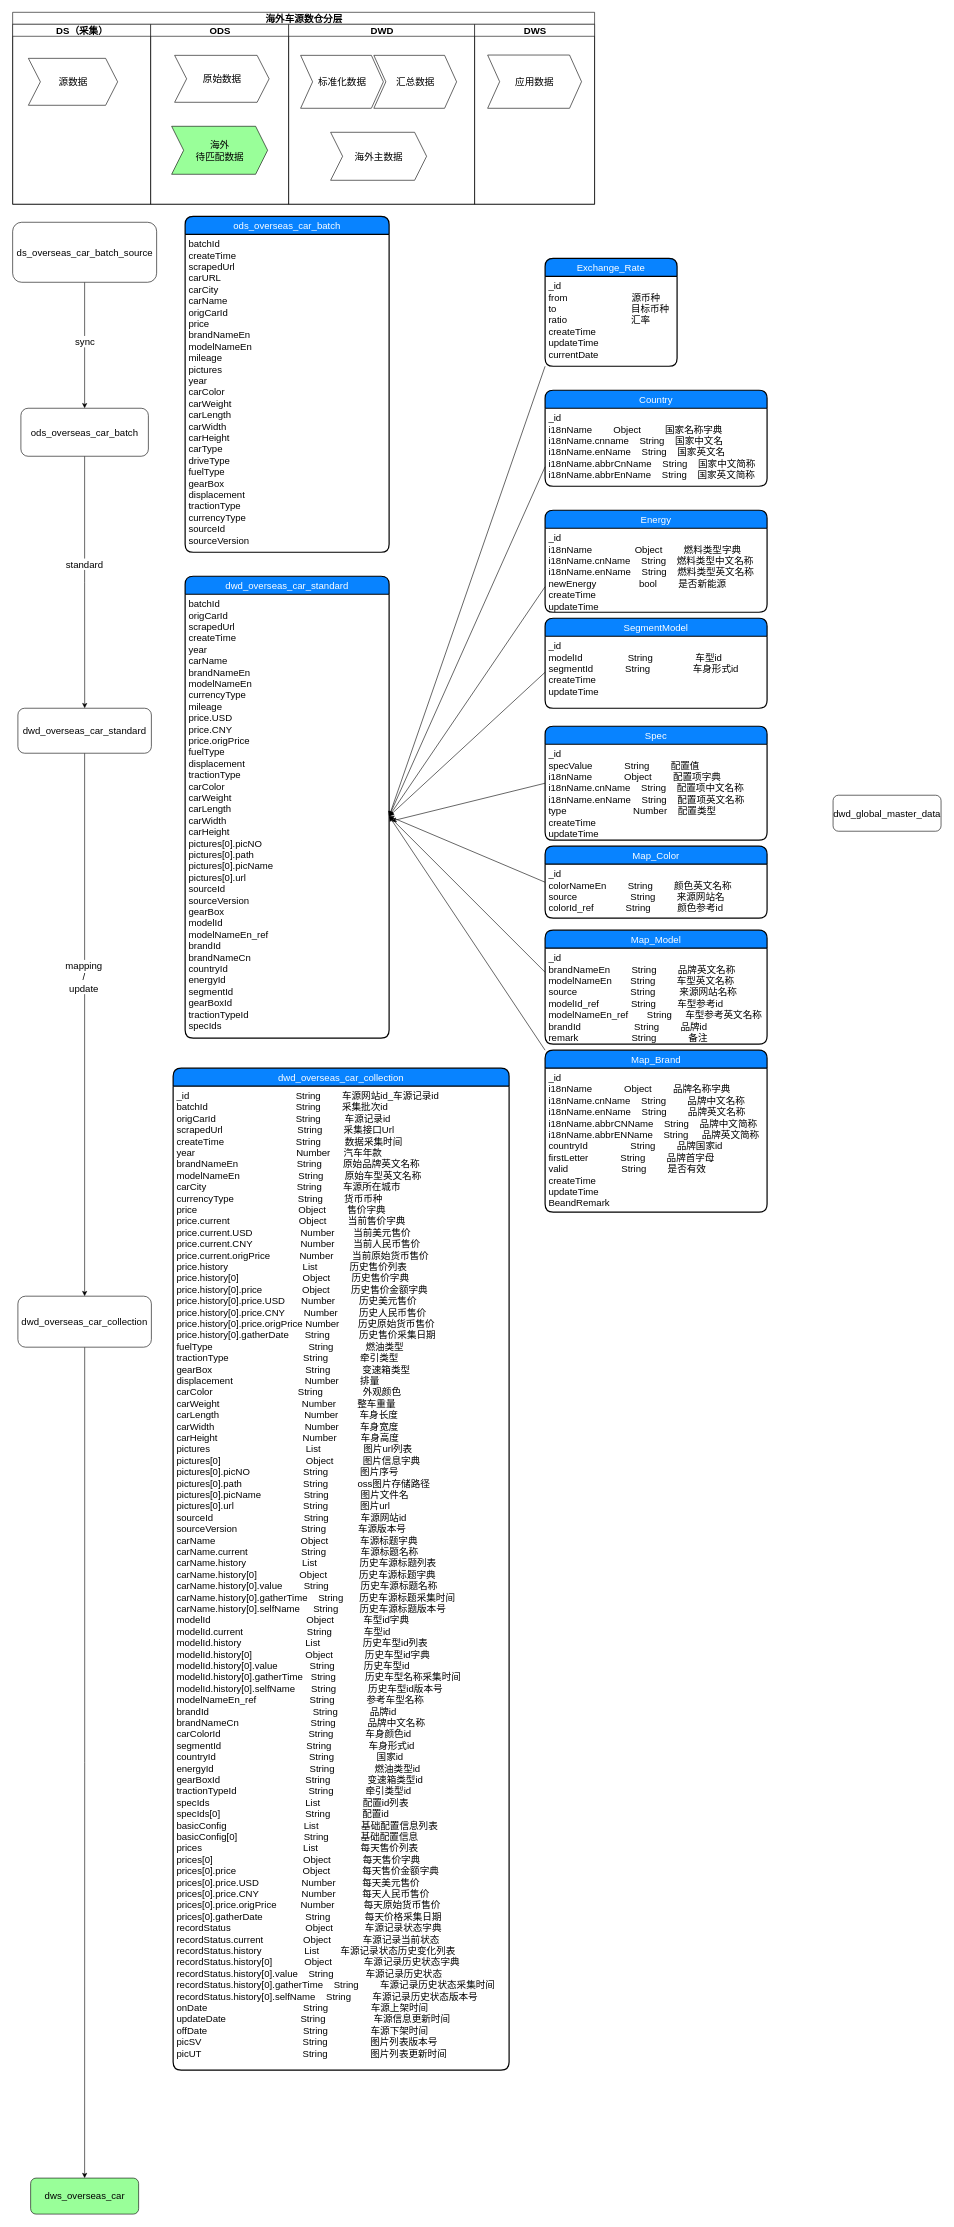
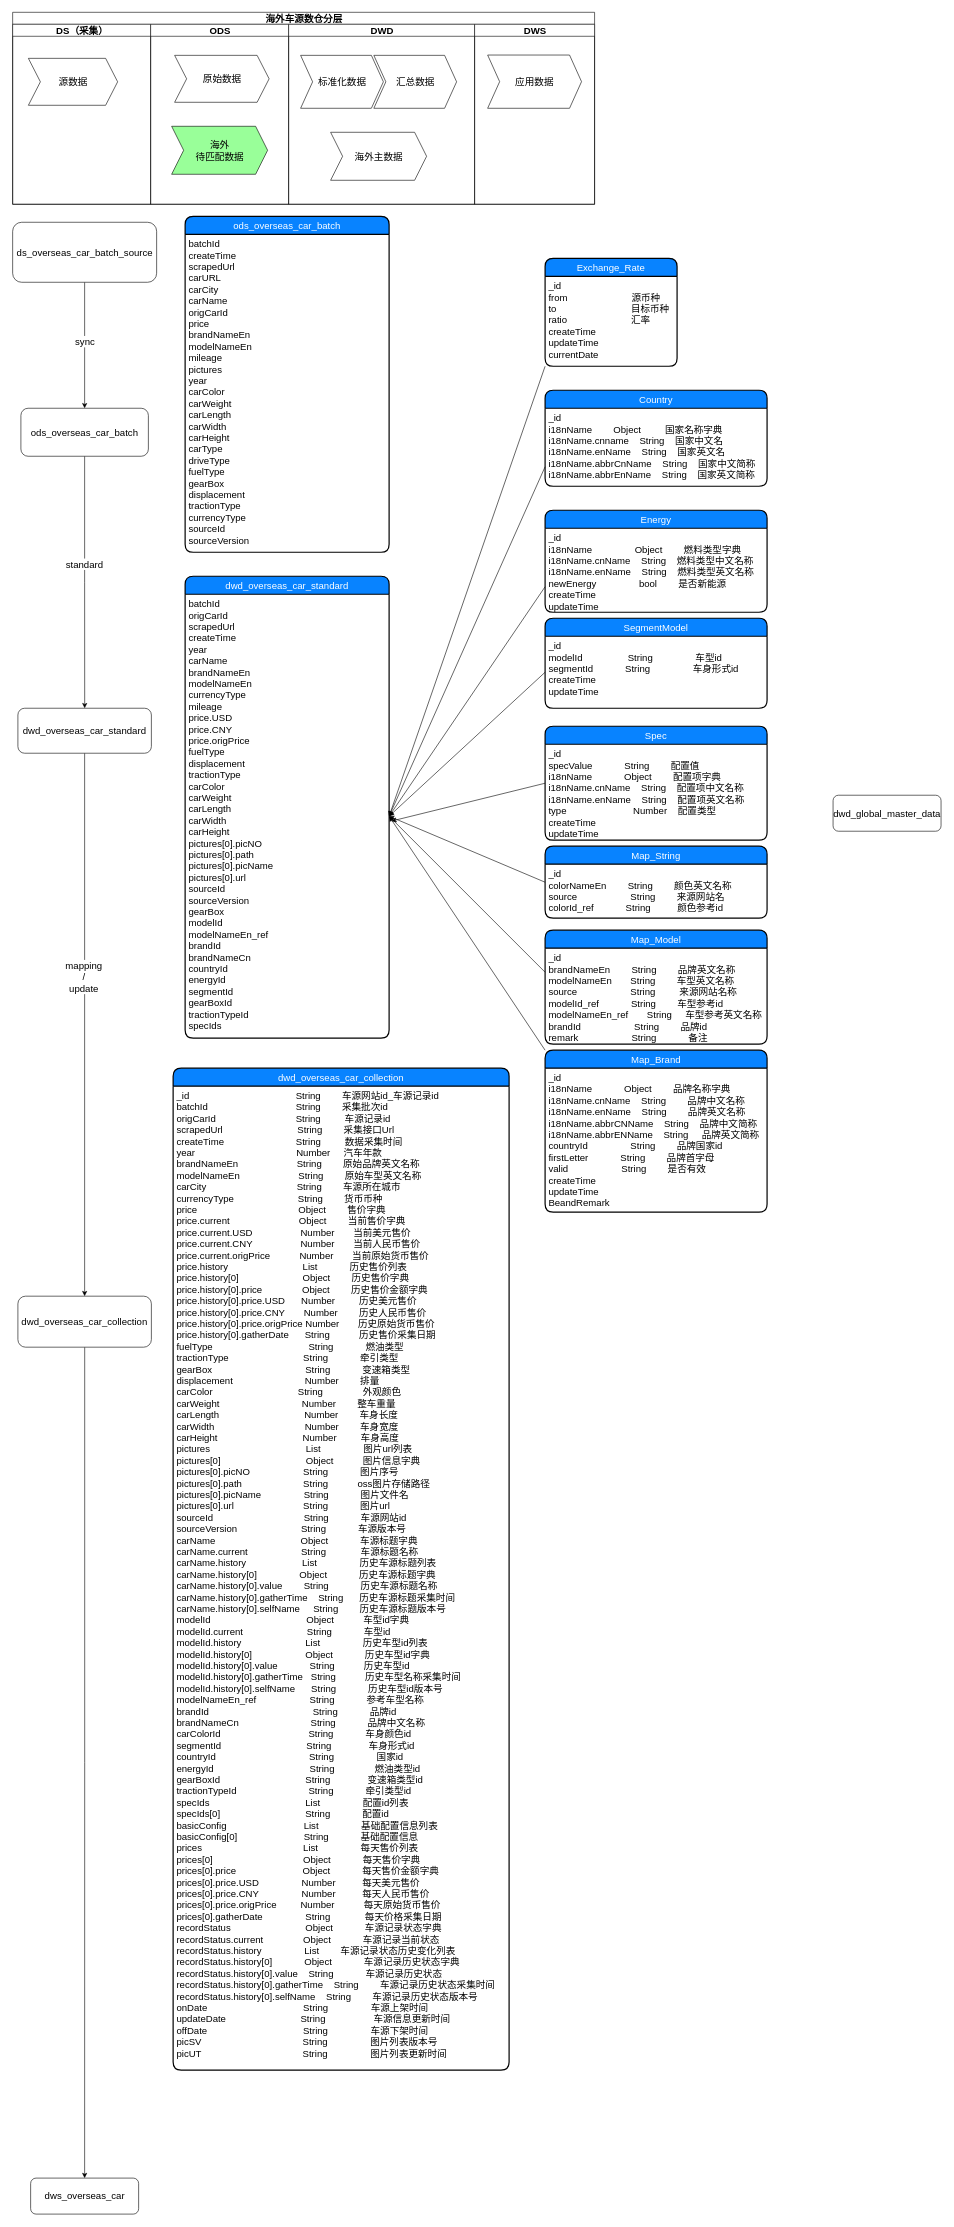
(656, 856) -> (656, 856)
(85, 2196) -> (85, 2196)
